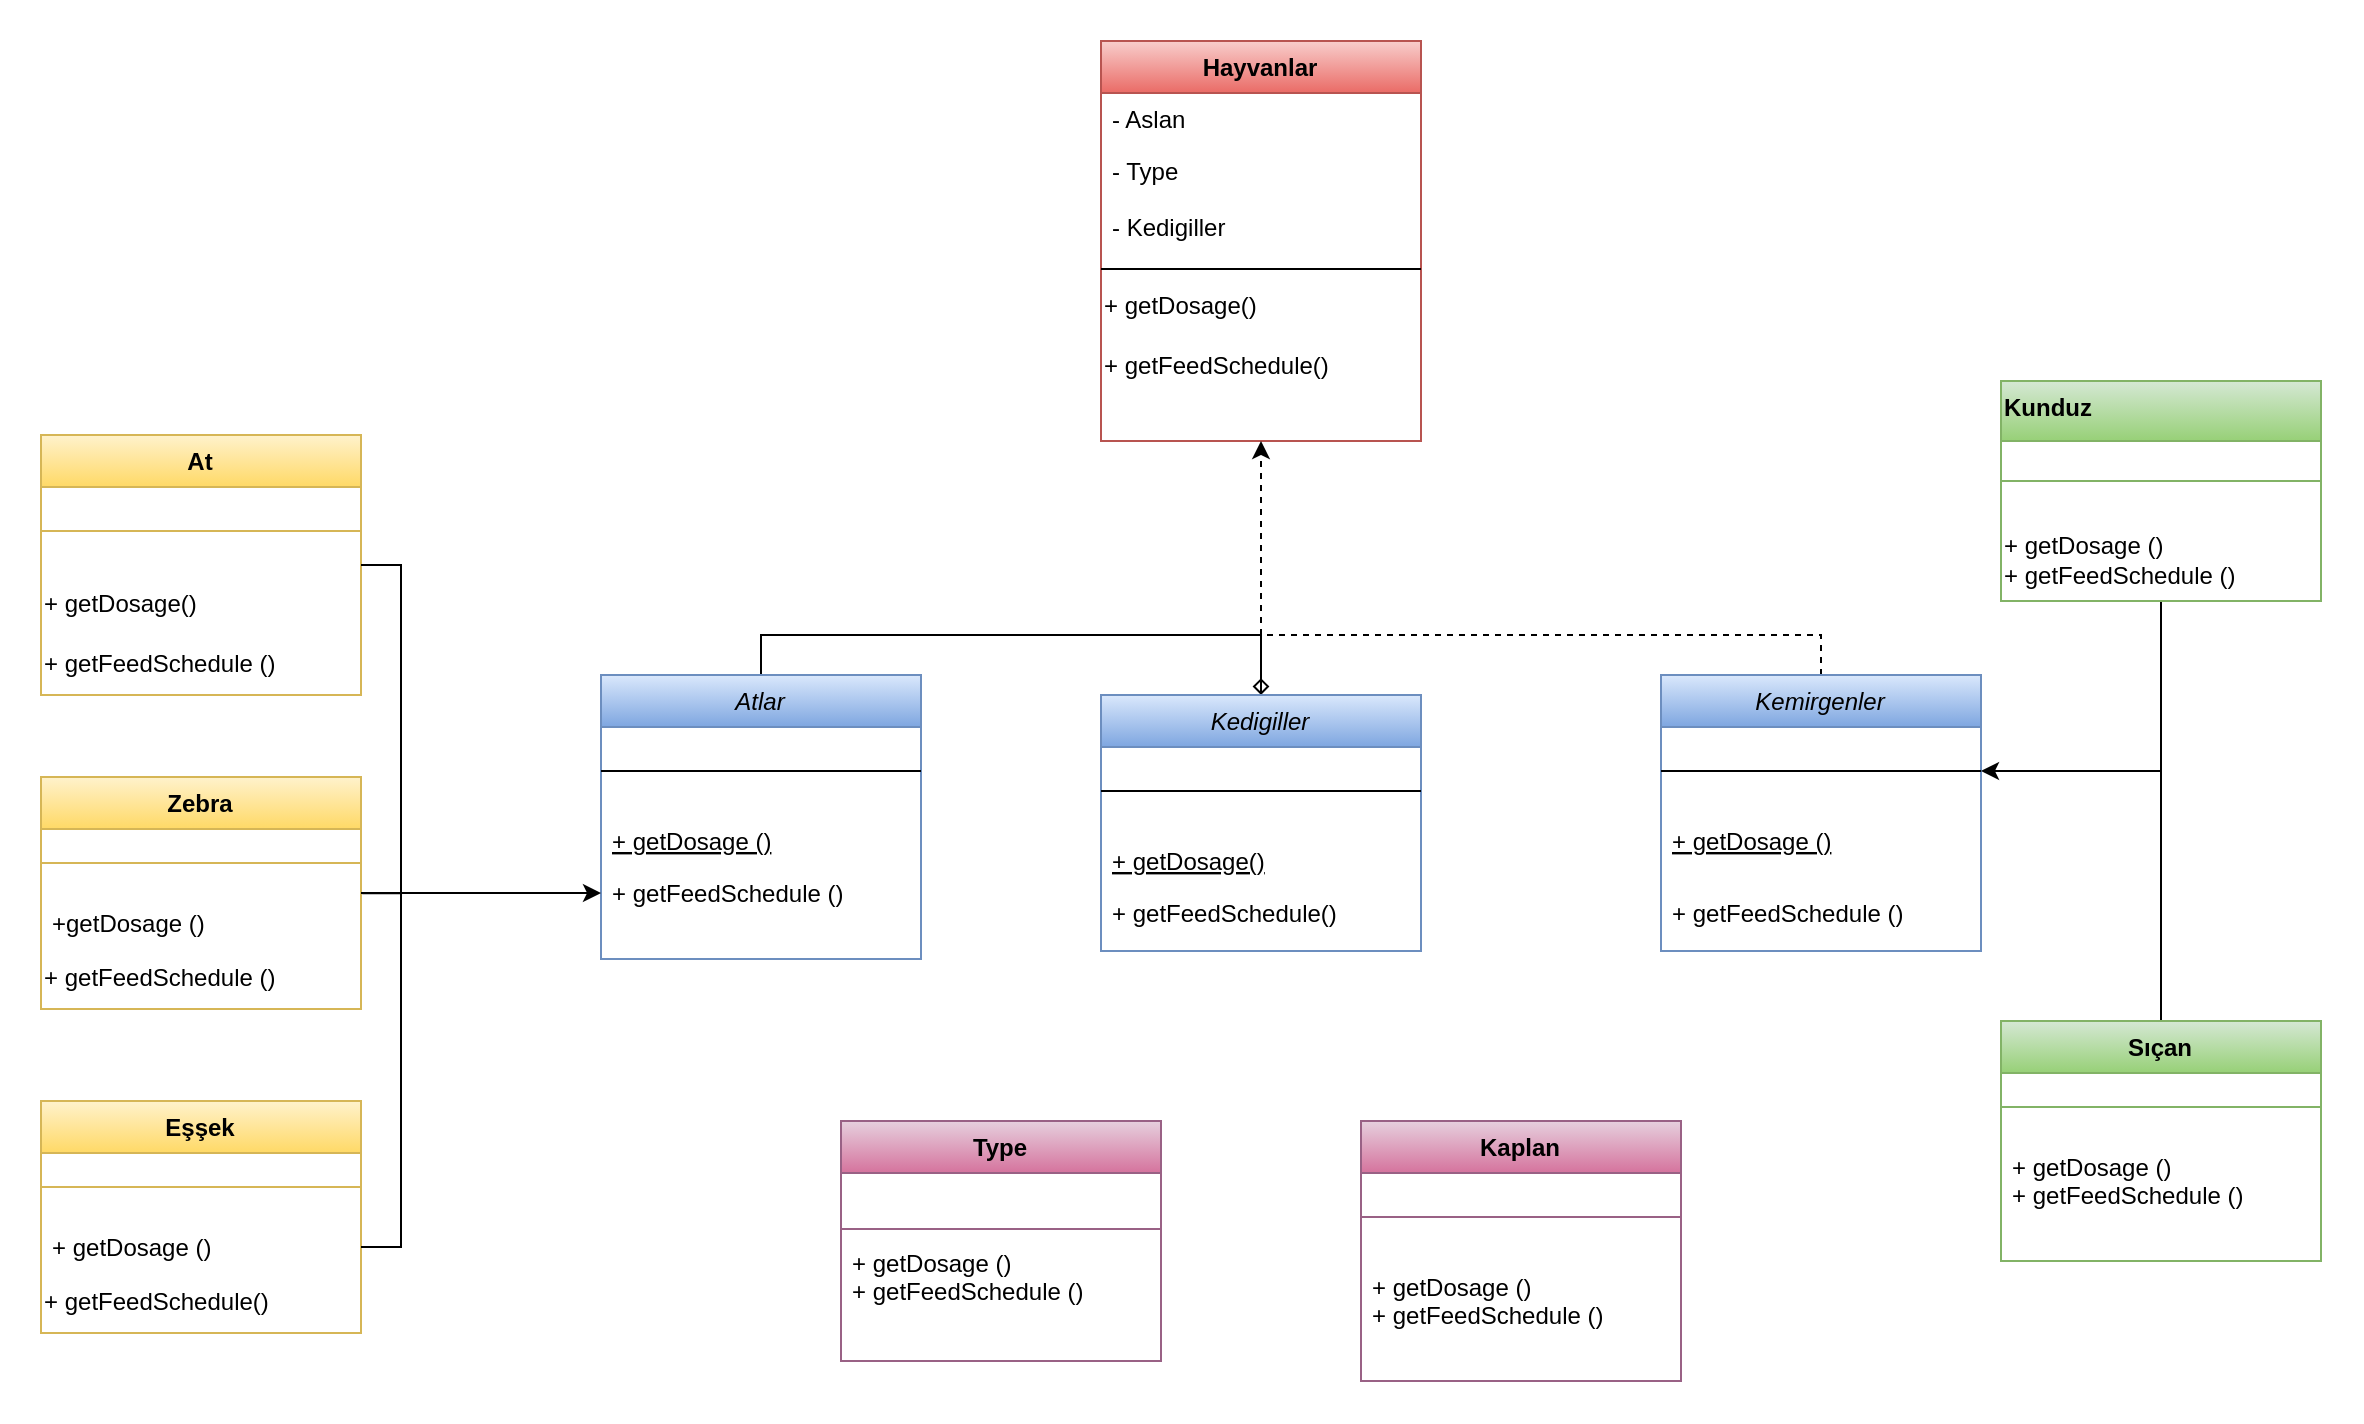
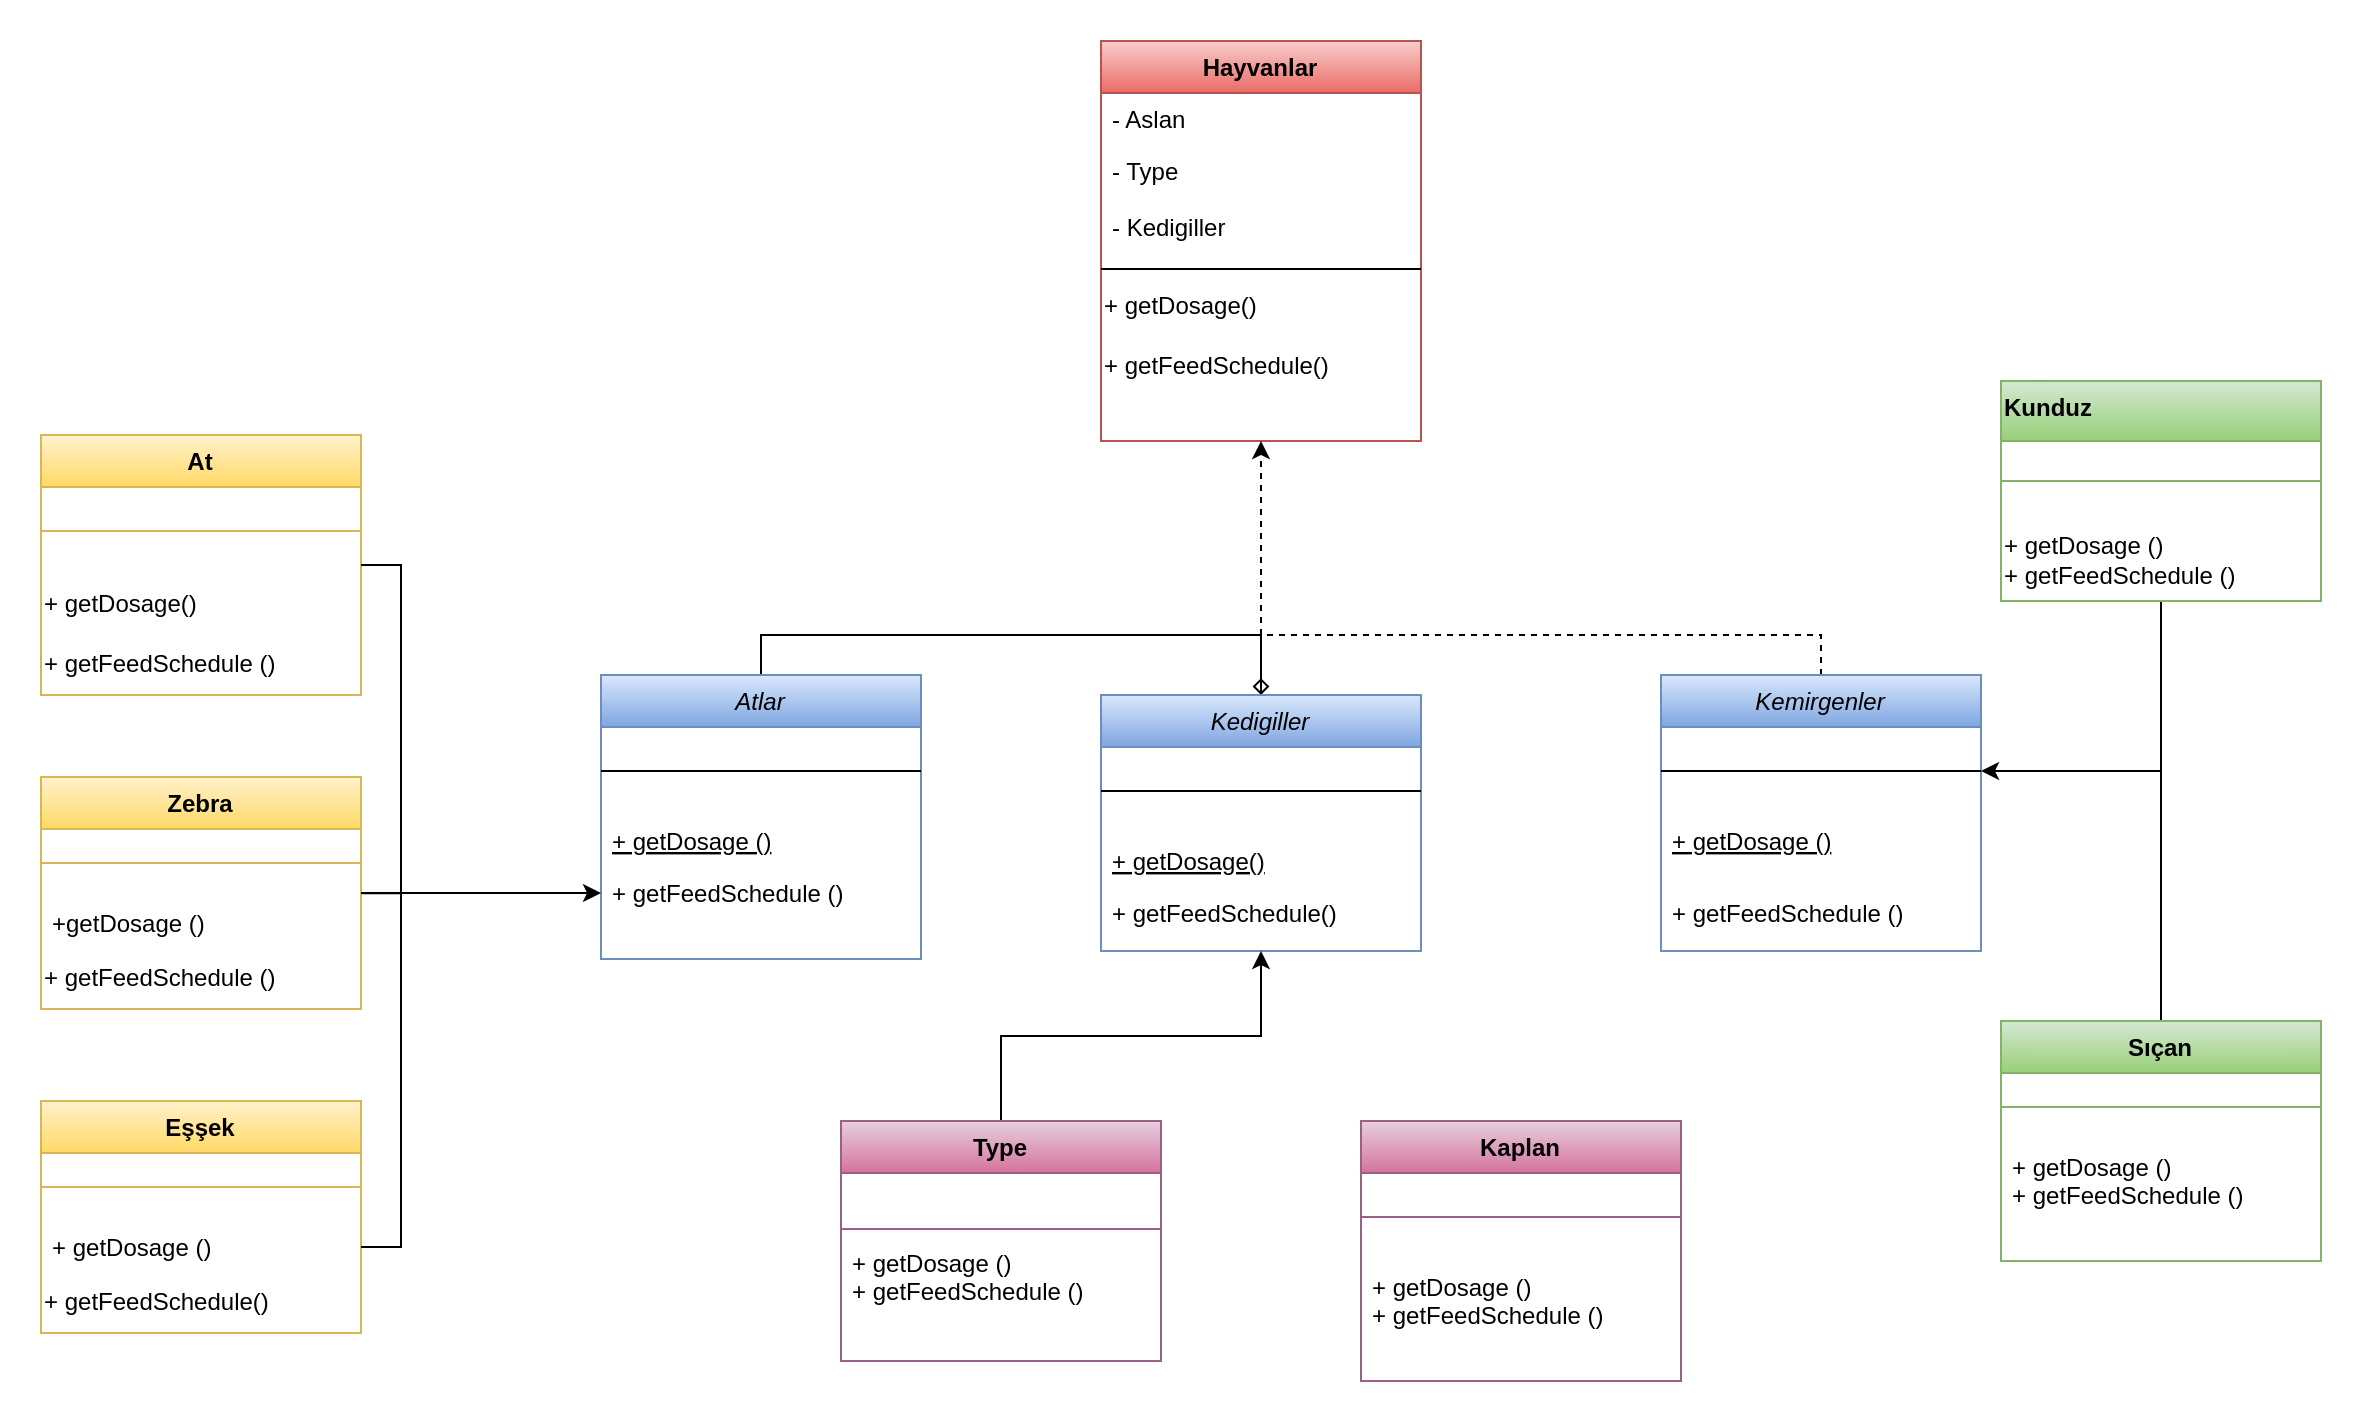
none -> (1124, 1036)
